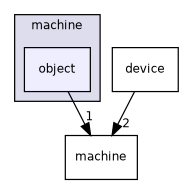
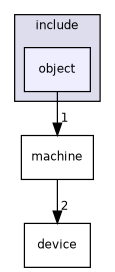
(57, 26) -> (57, 26)
(126, 108) -> (57, 195)
